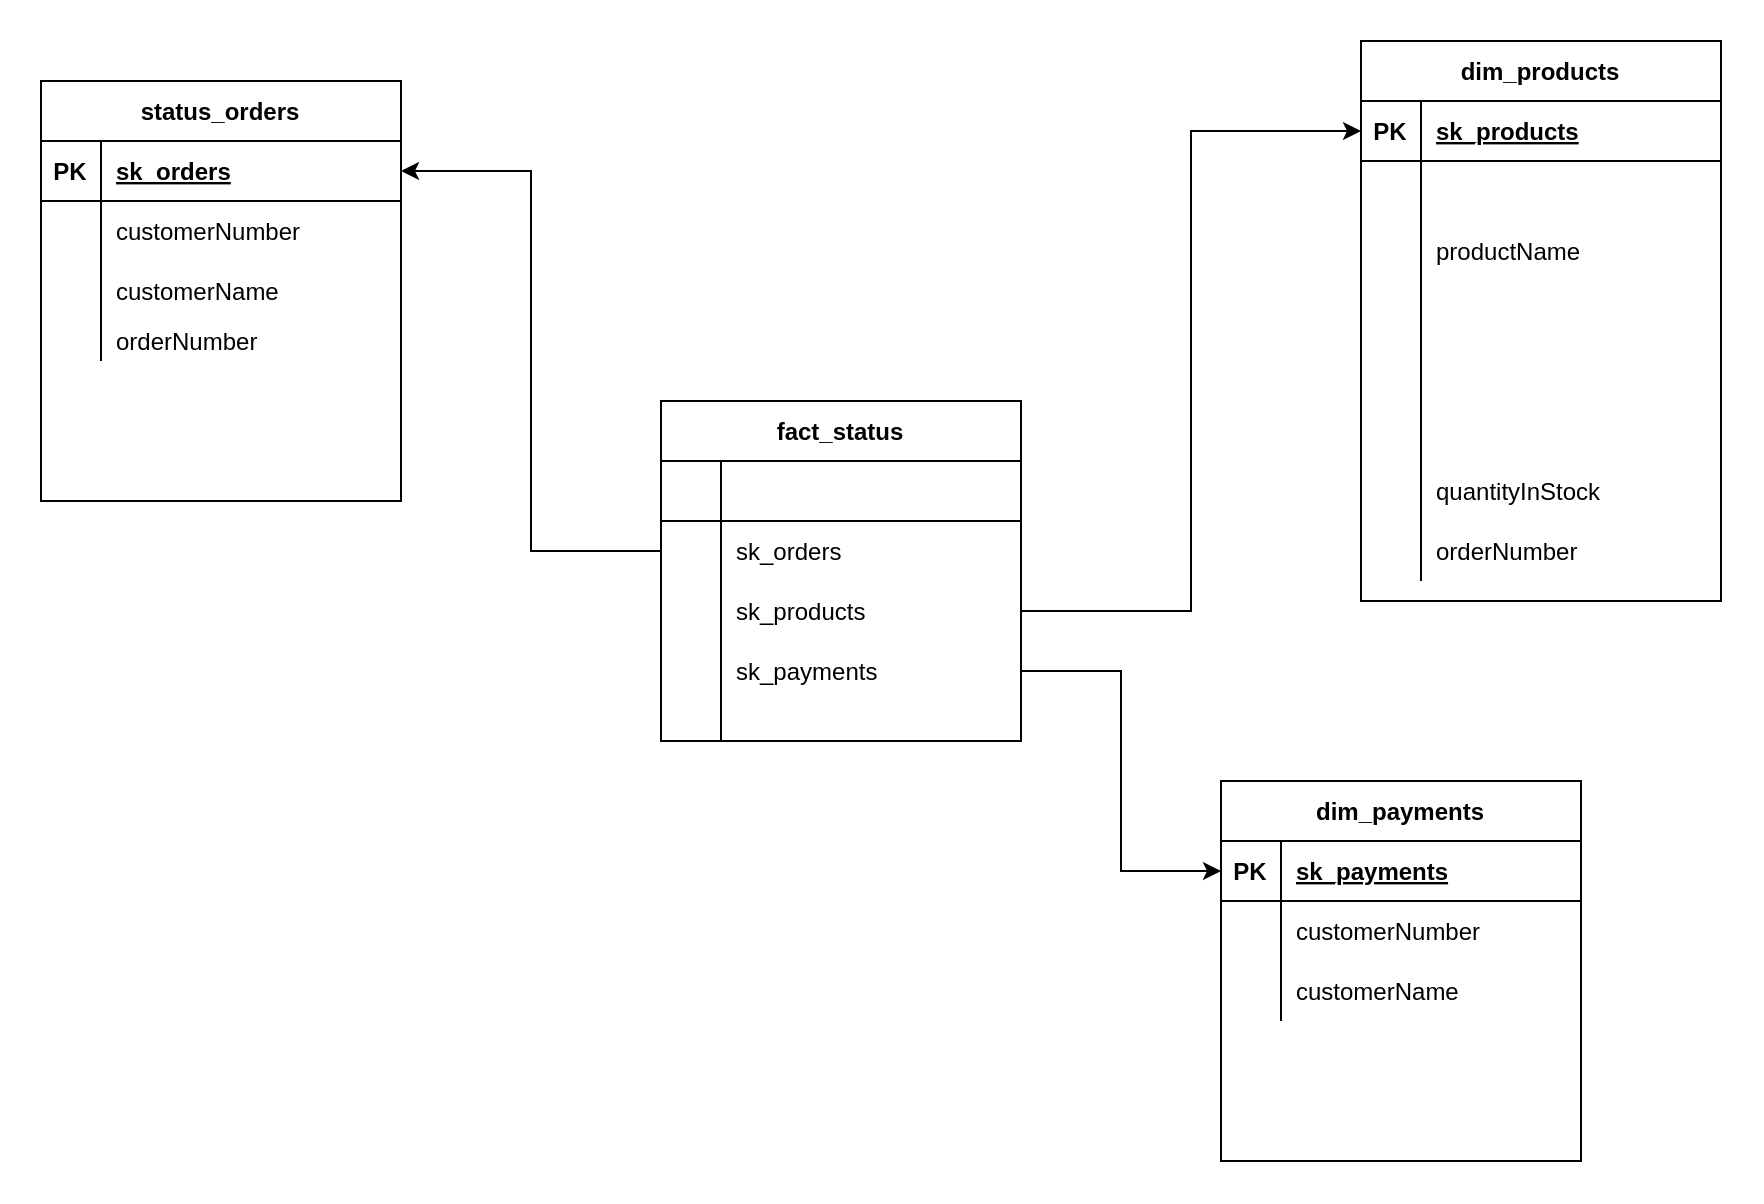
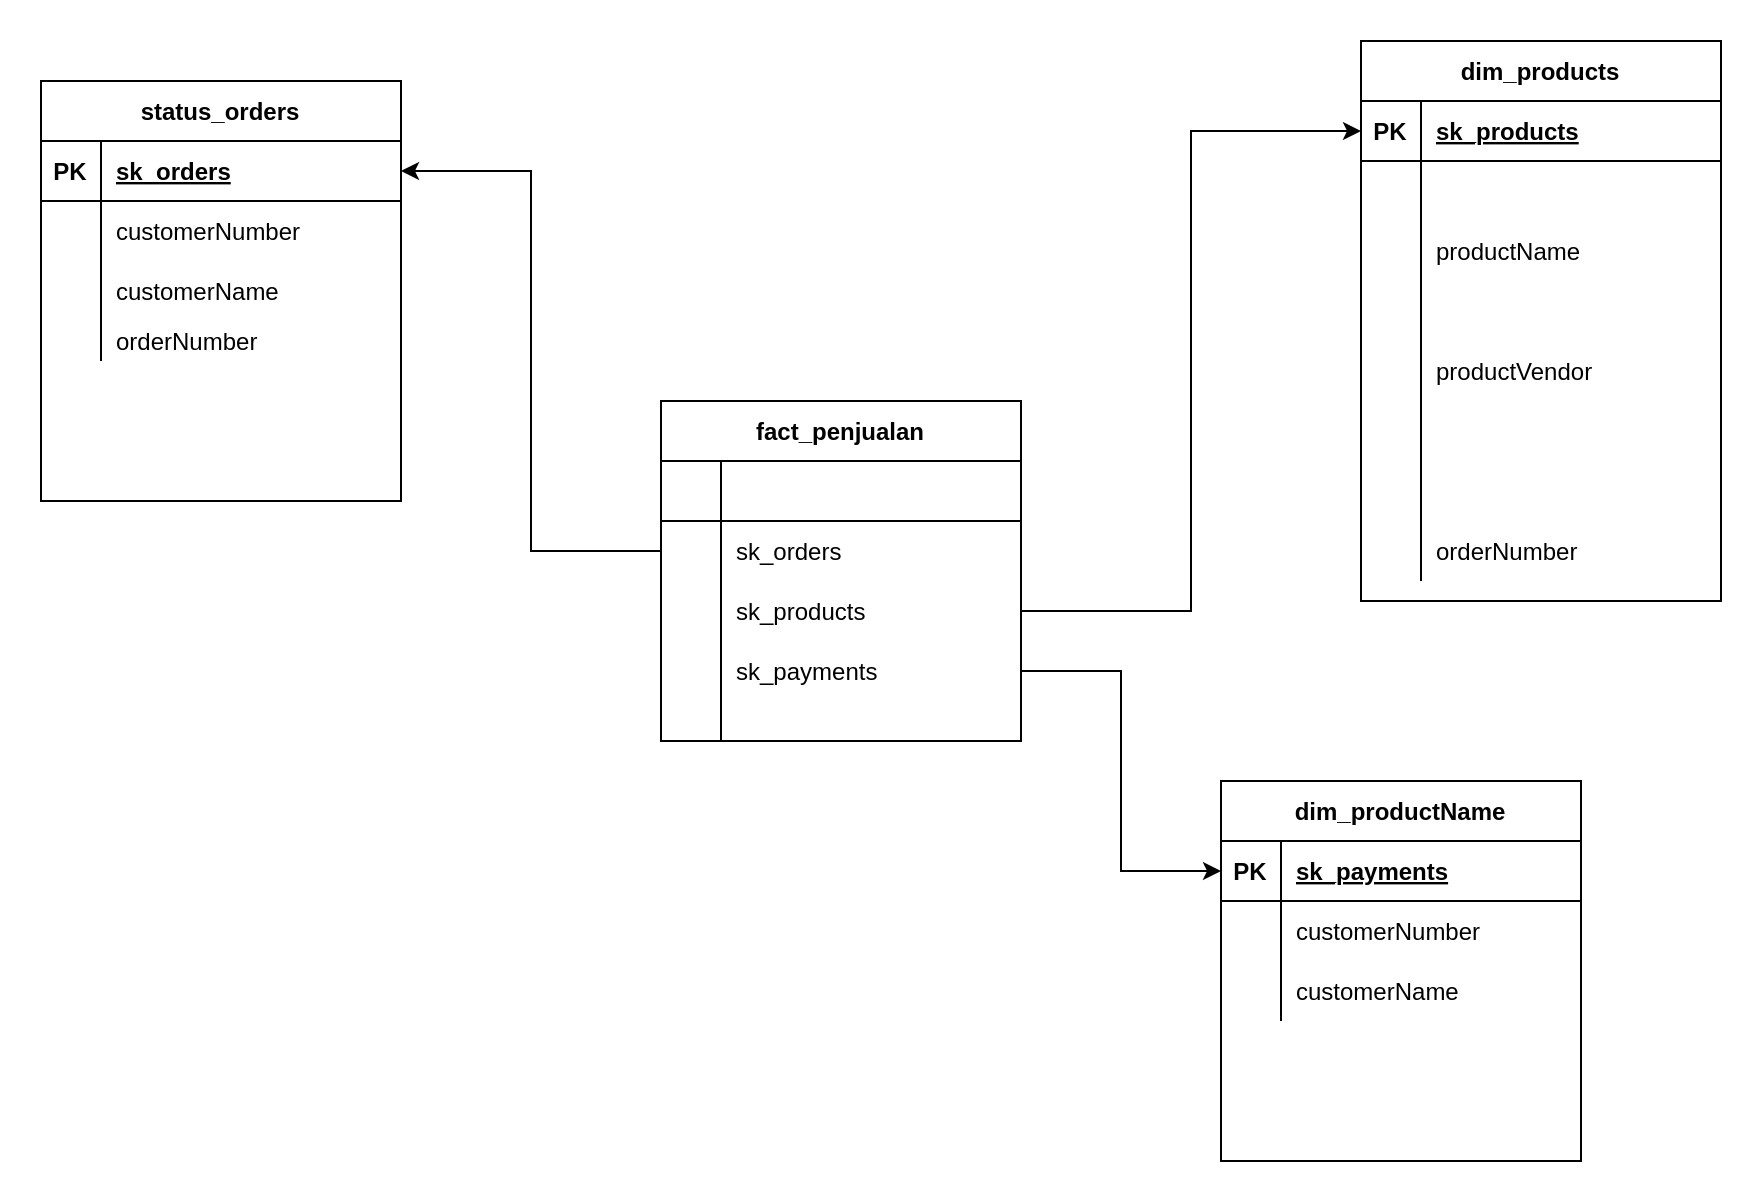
none -> (1571, 371)
(840, 432) -> (840, 432)
(1571, 491) -> none
(1400, 812) -> (1400, 812)
